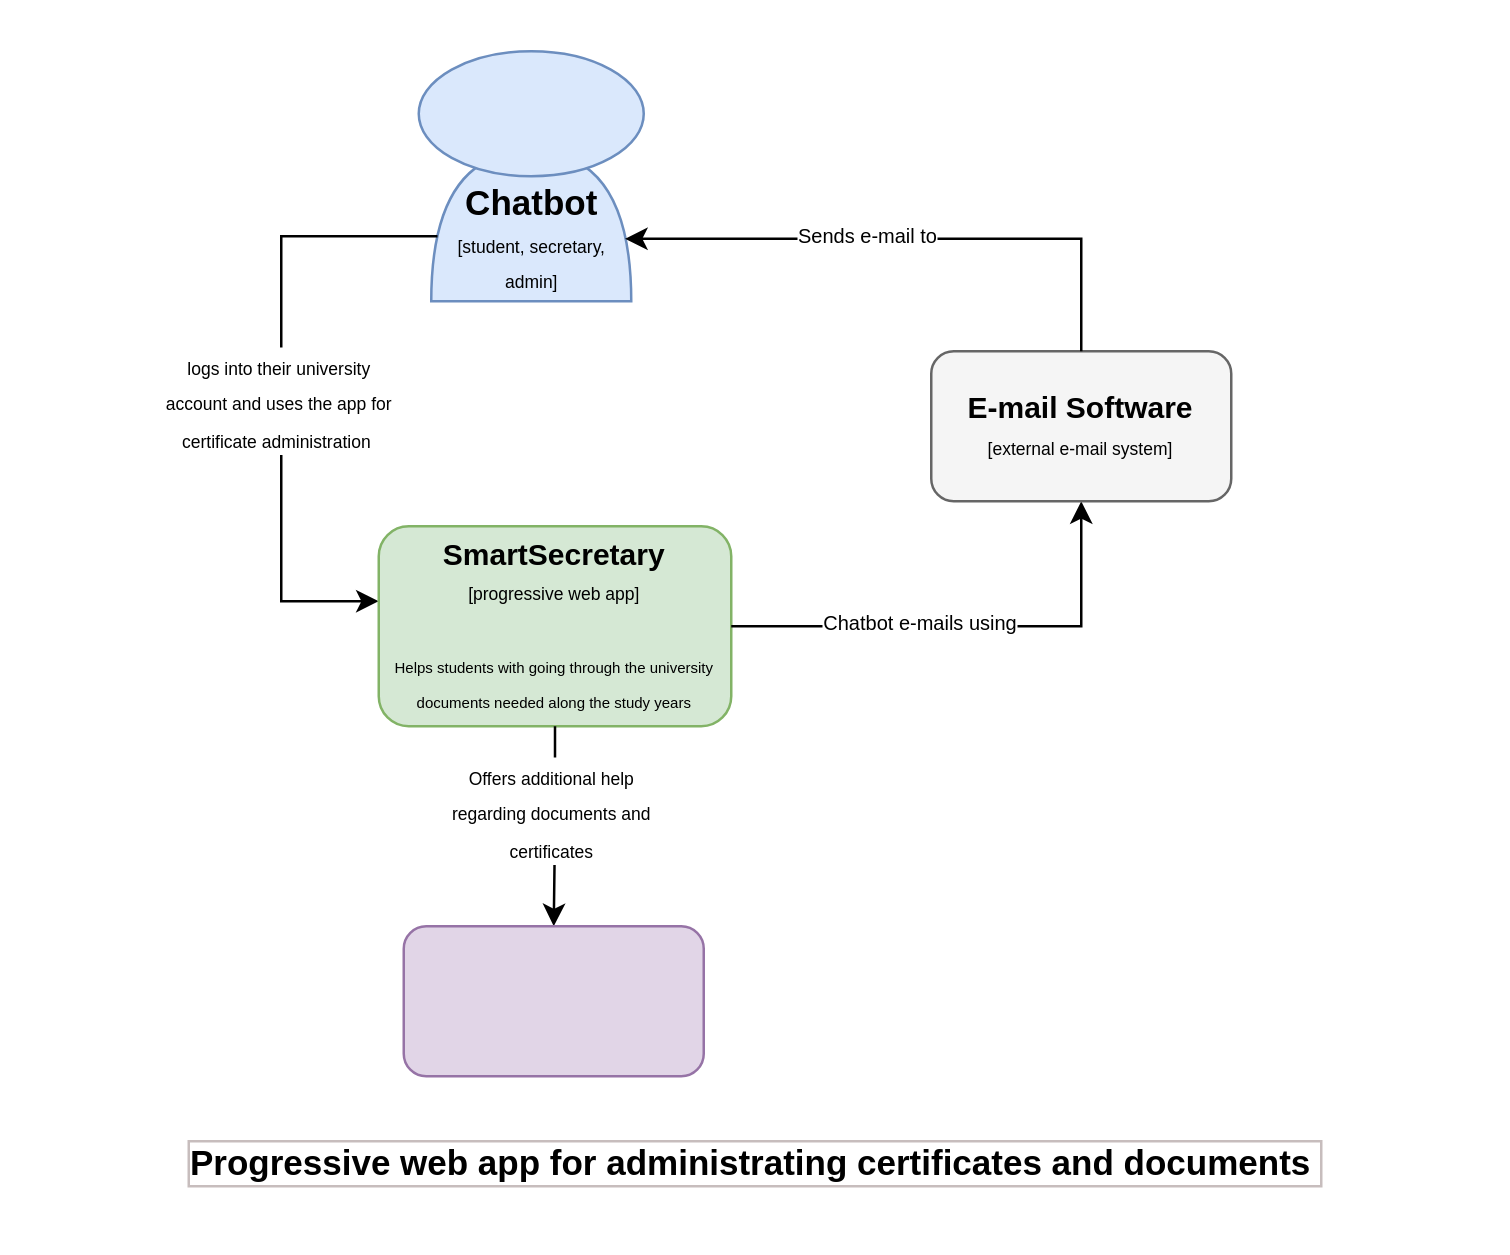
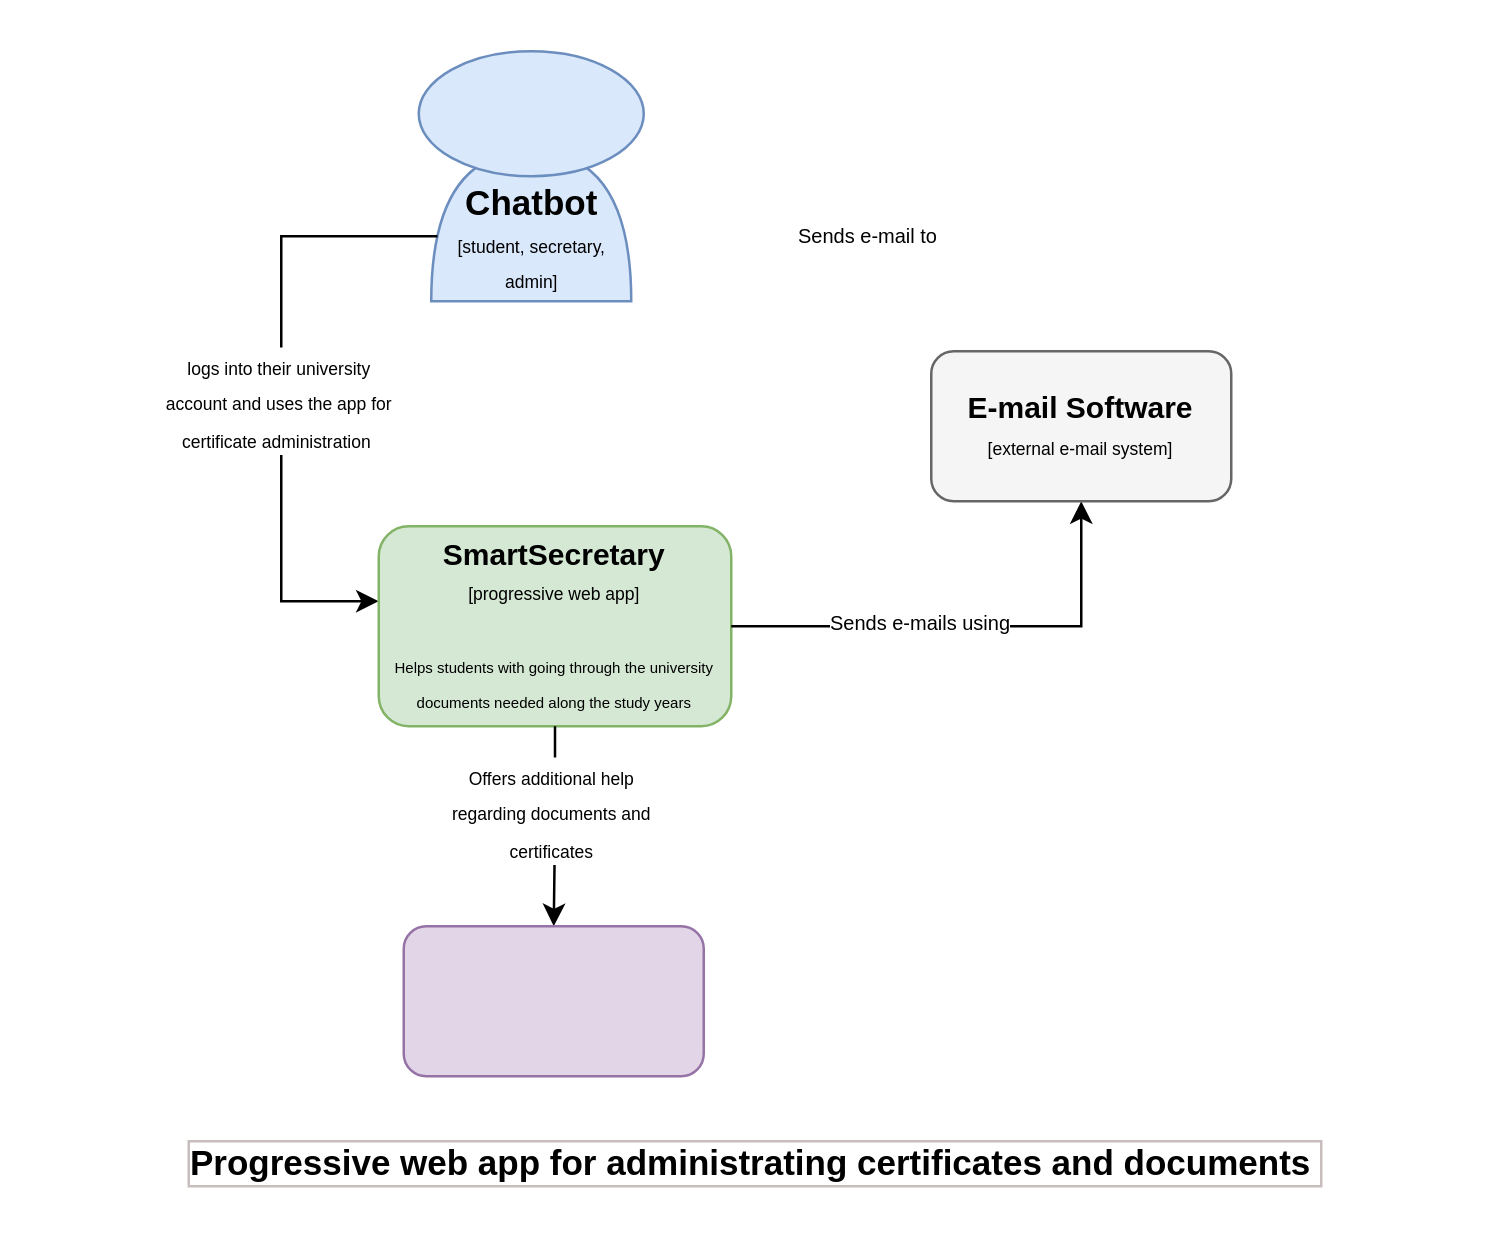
(1065, 239) -> none
(921, 621) -> (921, 621)
